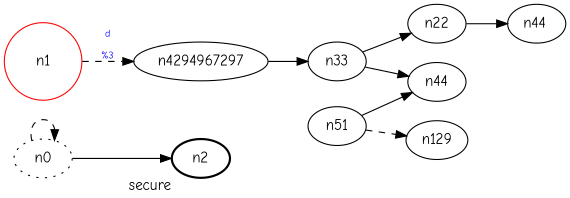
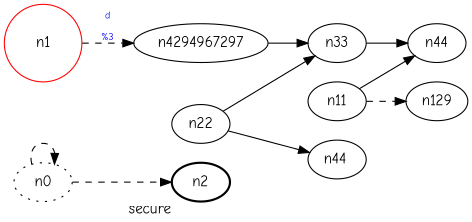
(382, 45) -> (264, 86)
(337, 126) -> (337, 101)
(116, 158) -> (116, 182)
